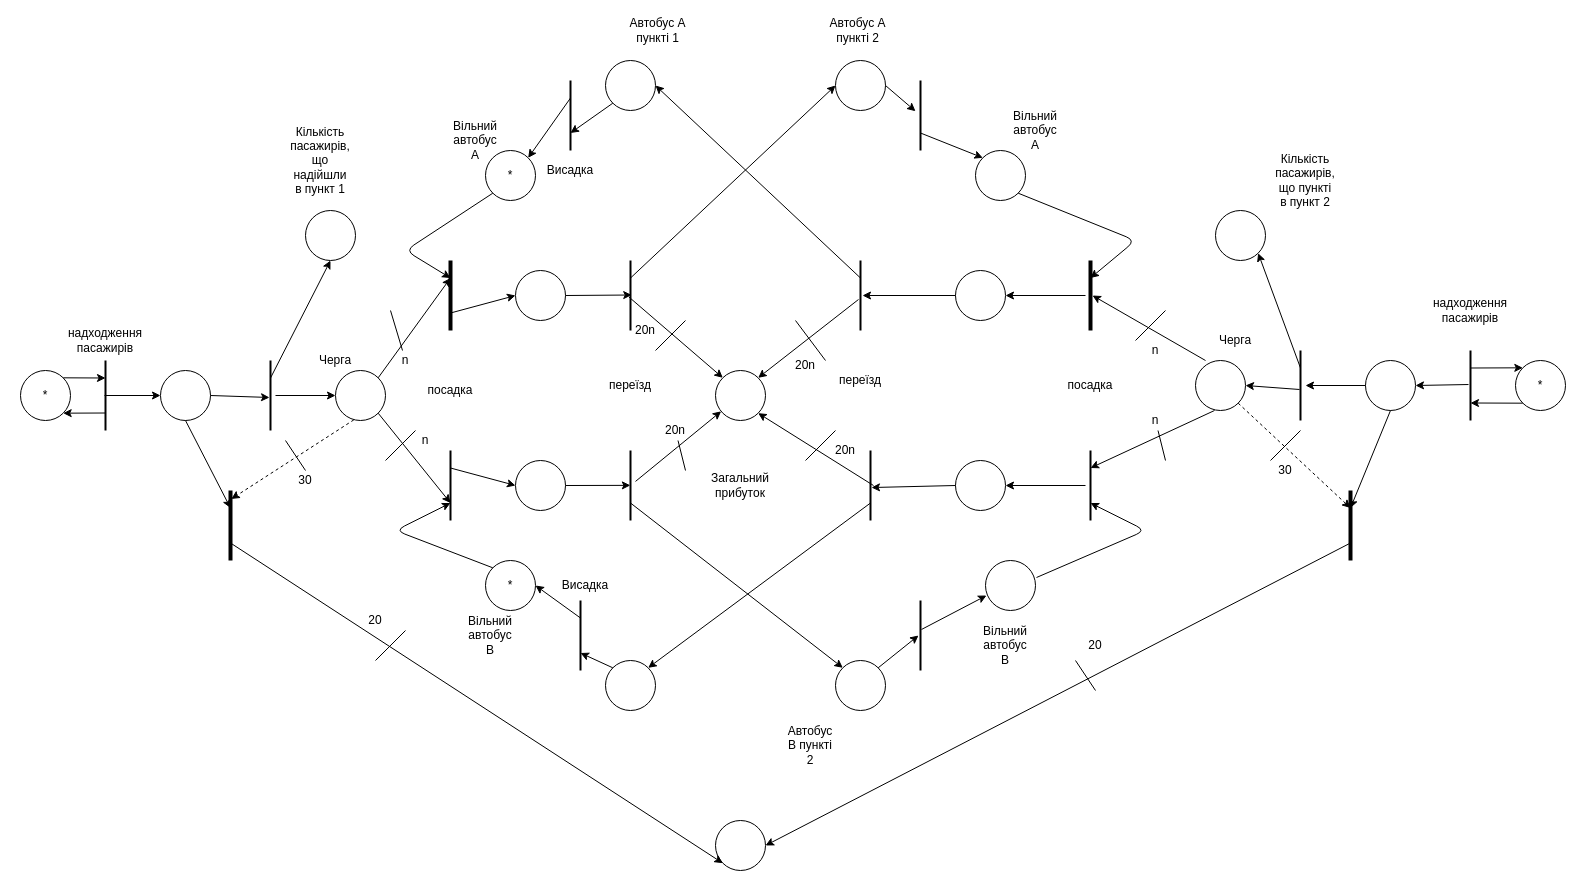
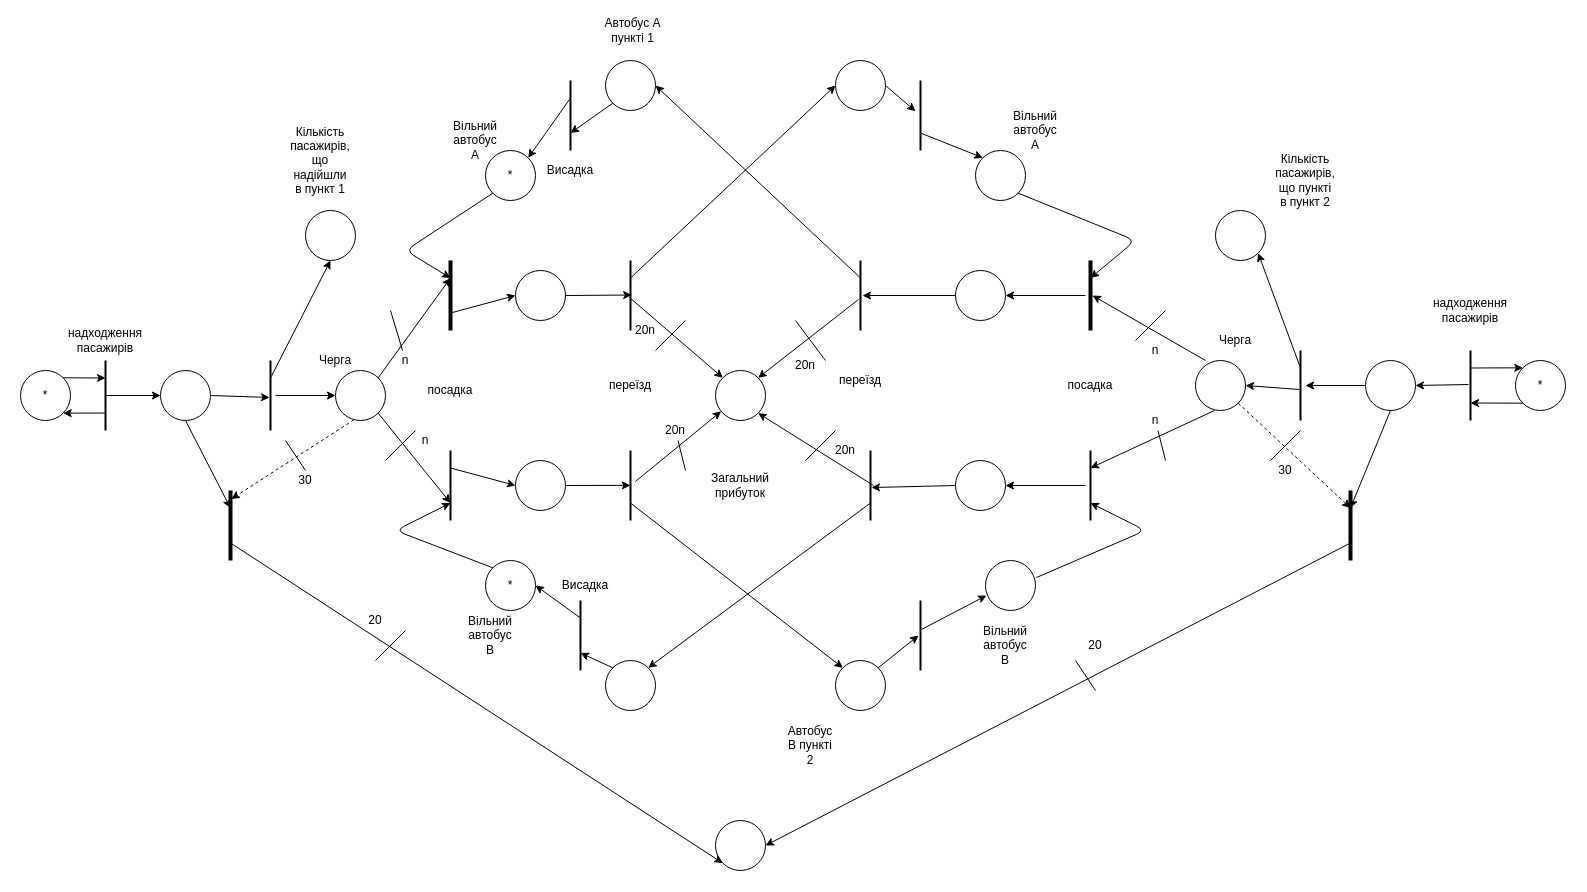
(658, 31) -> (633, 31)
(858, 31) -> none
